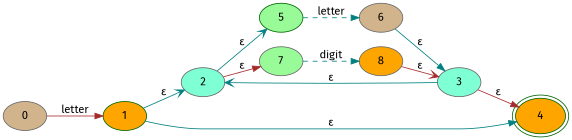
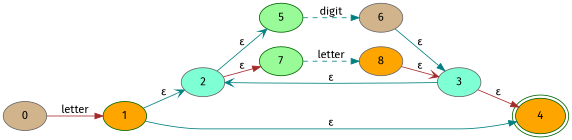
(331, 12) -> (331, 12)
(331, 55) -> (331, 55)
(281, 61) -> (281, 61)
